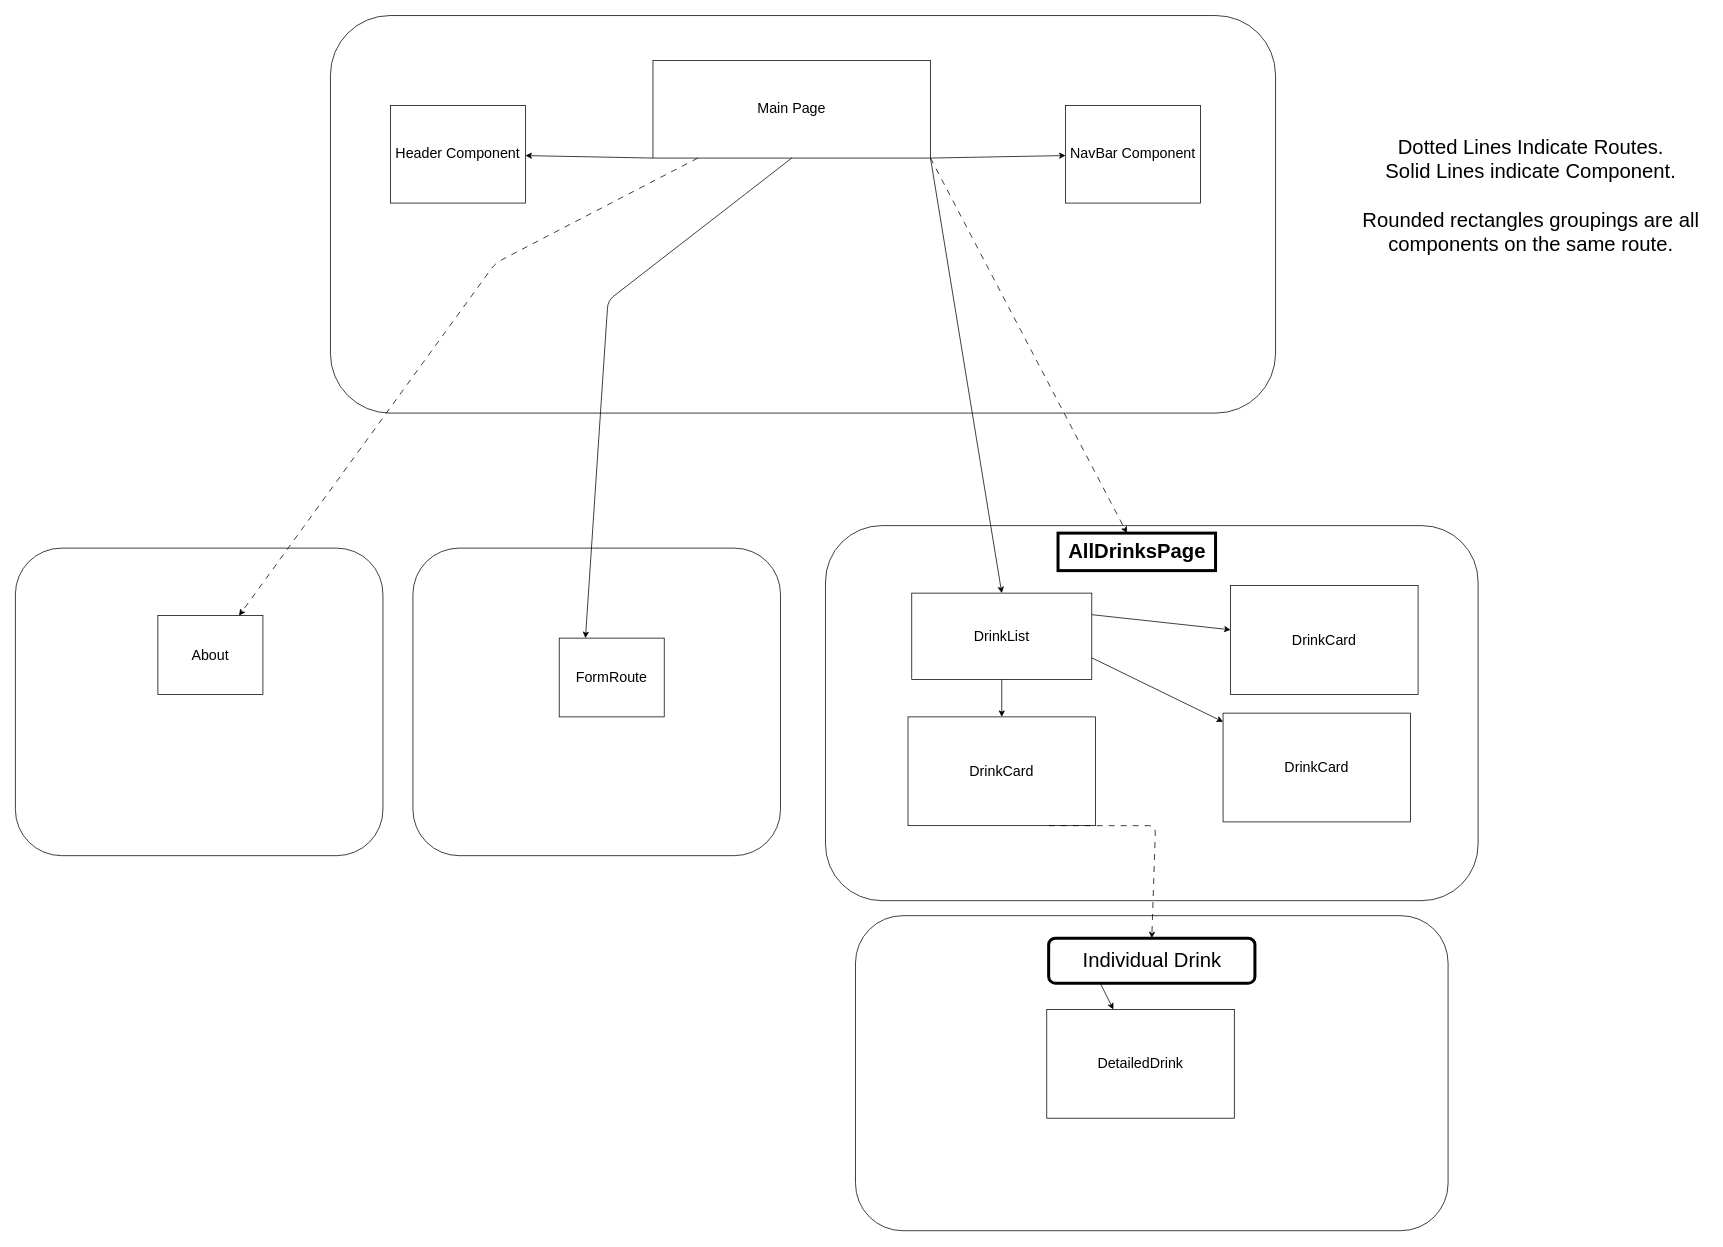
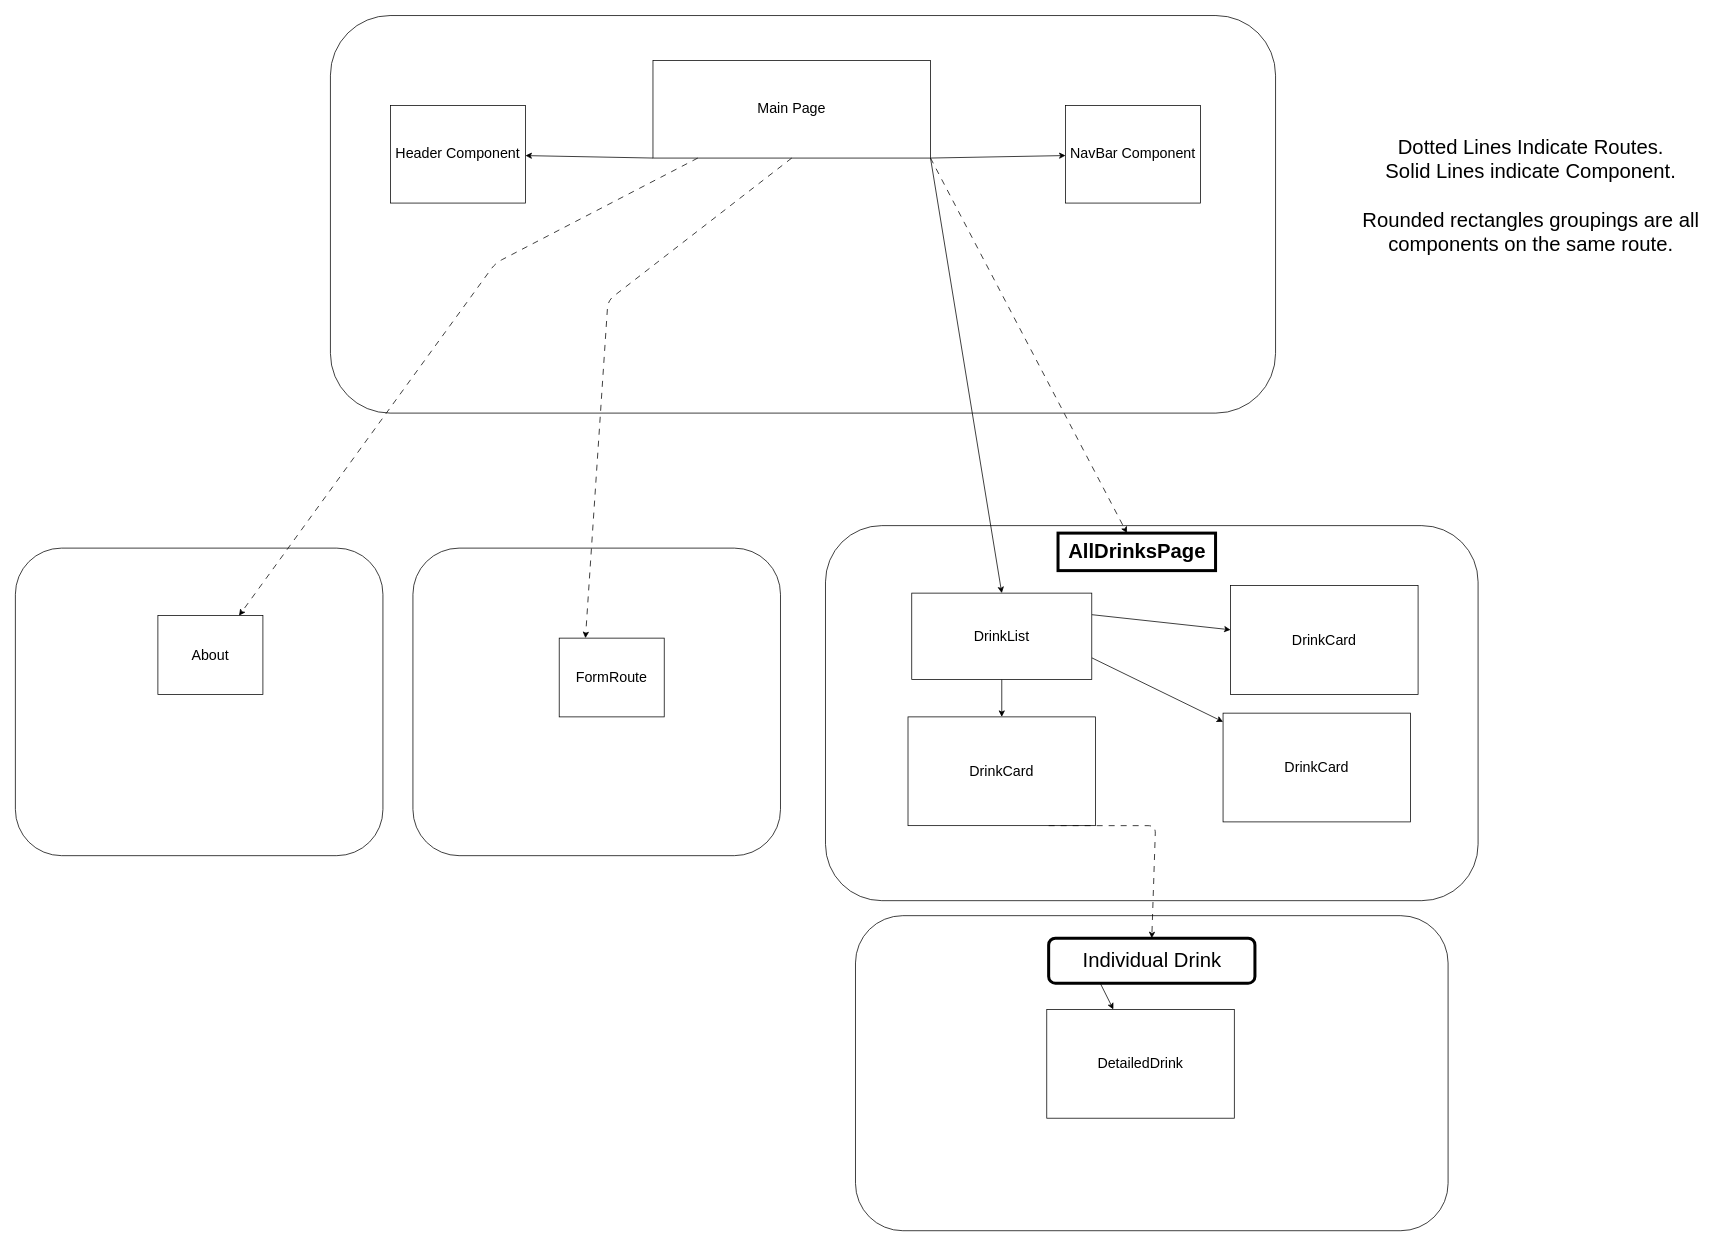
(604, 355) -> (604, 355)
